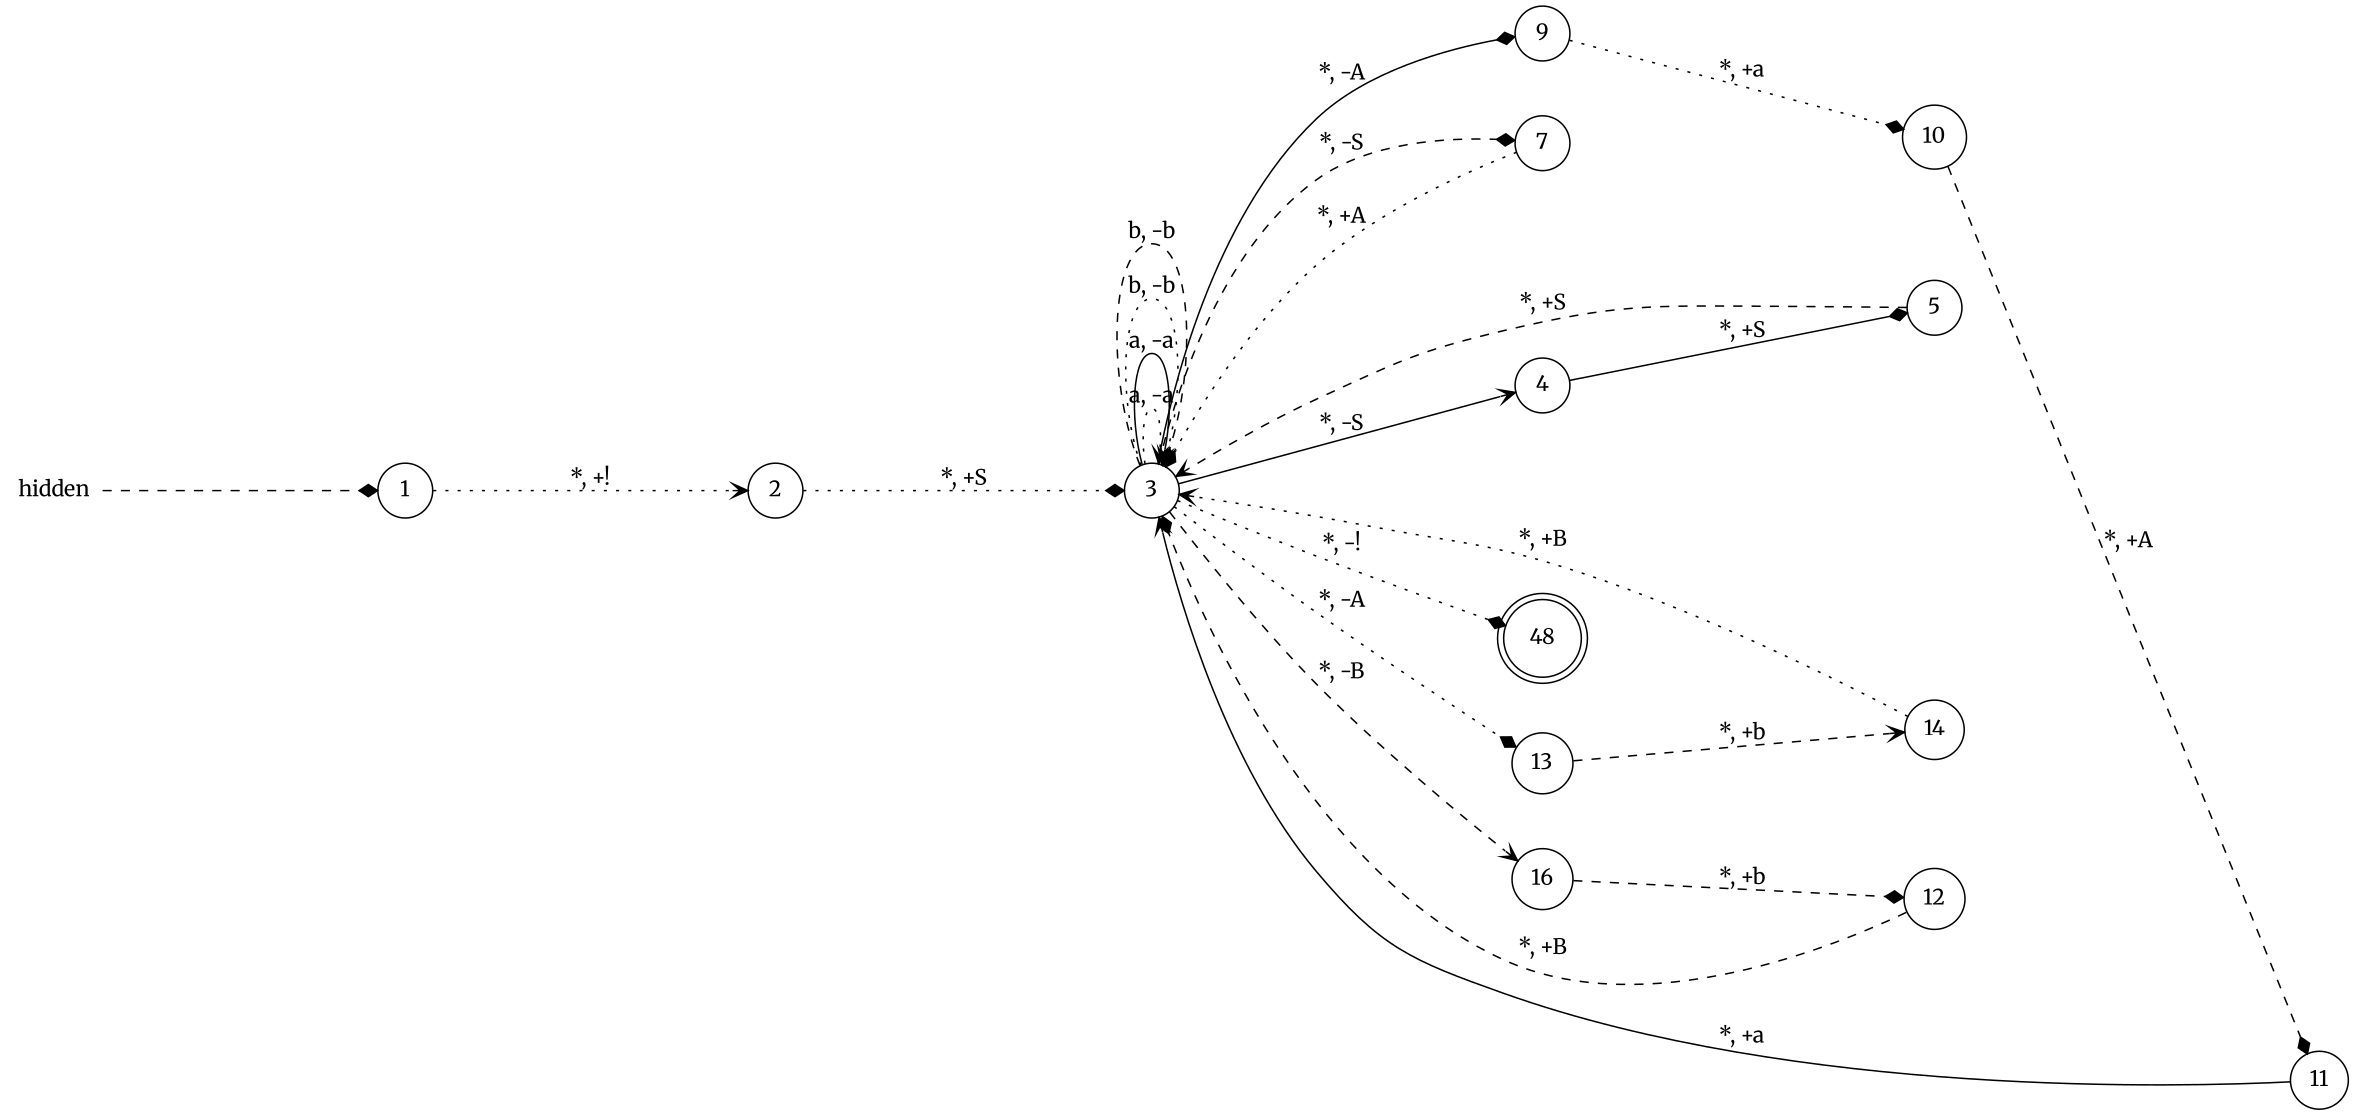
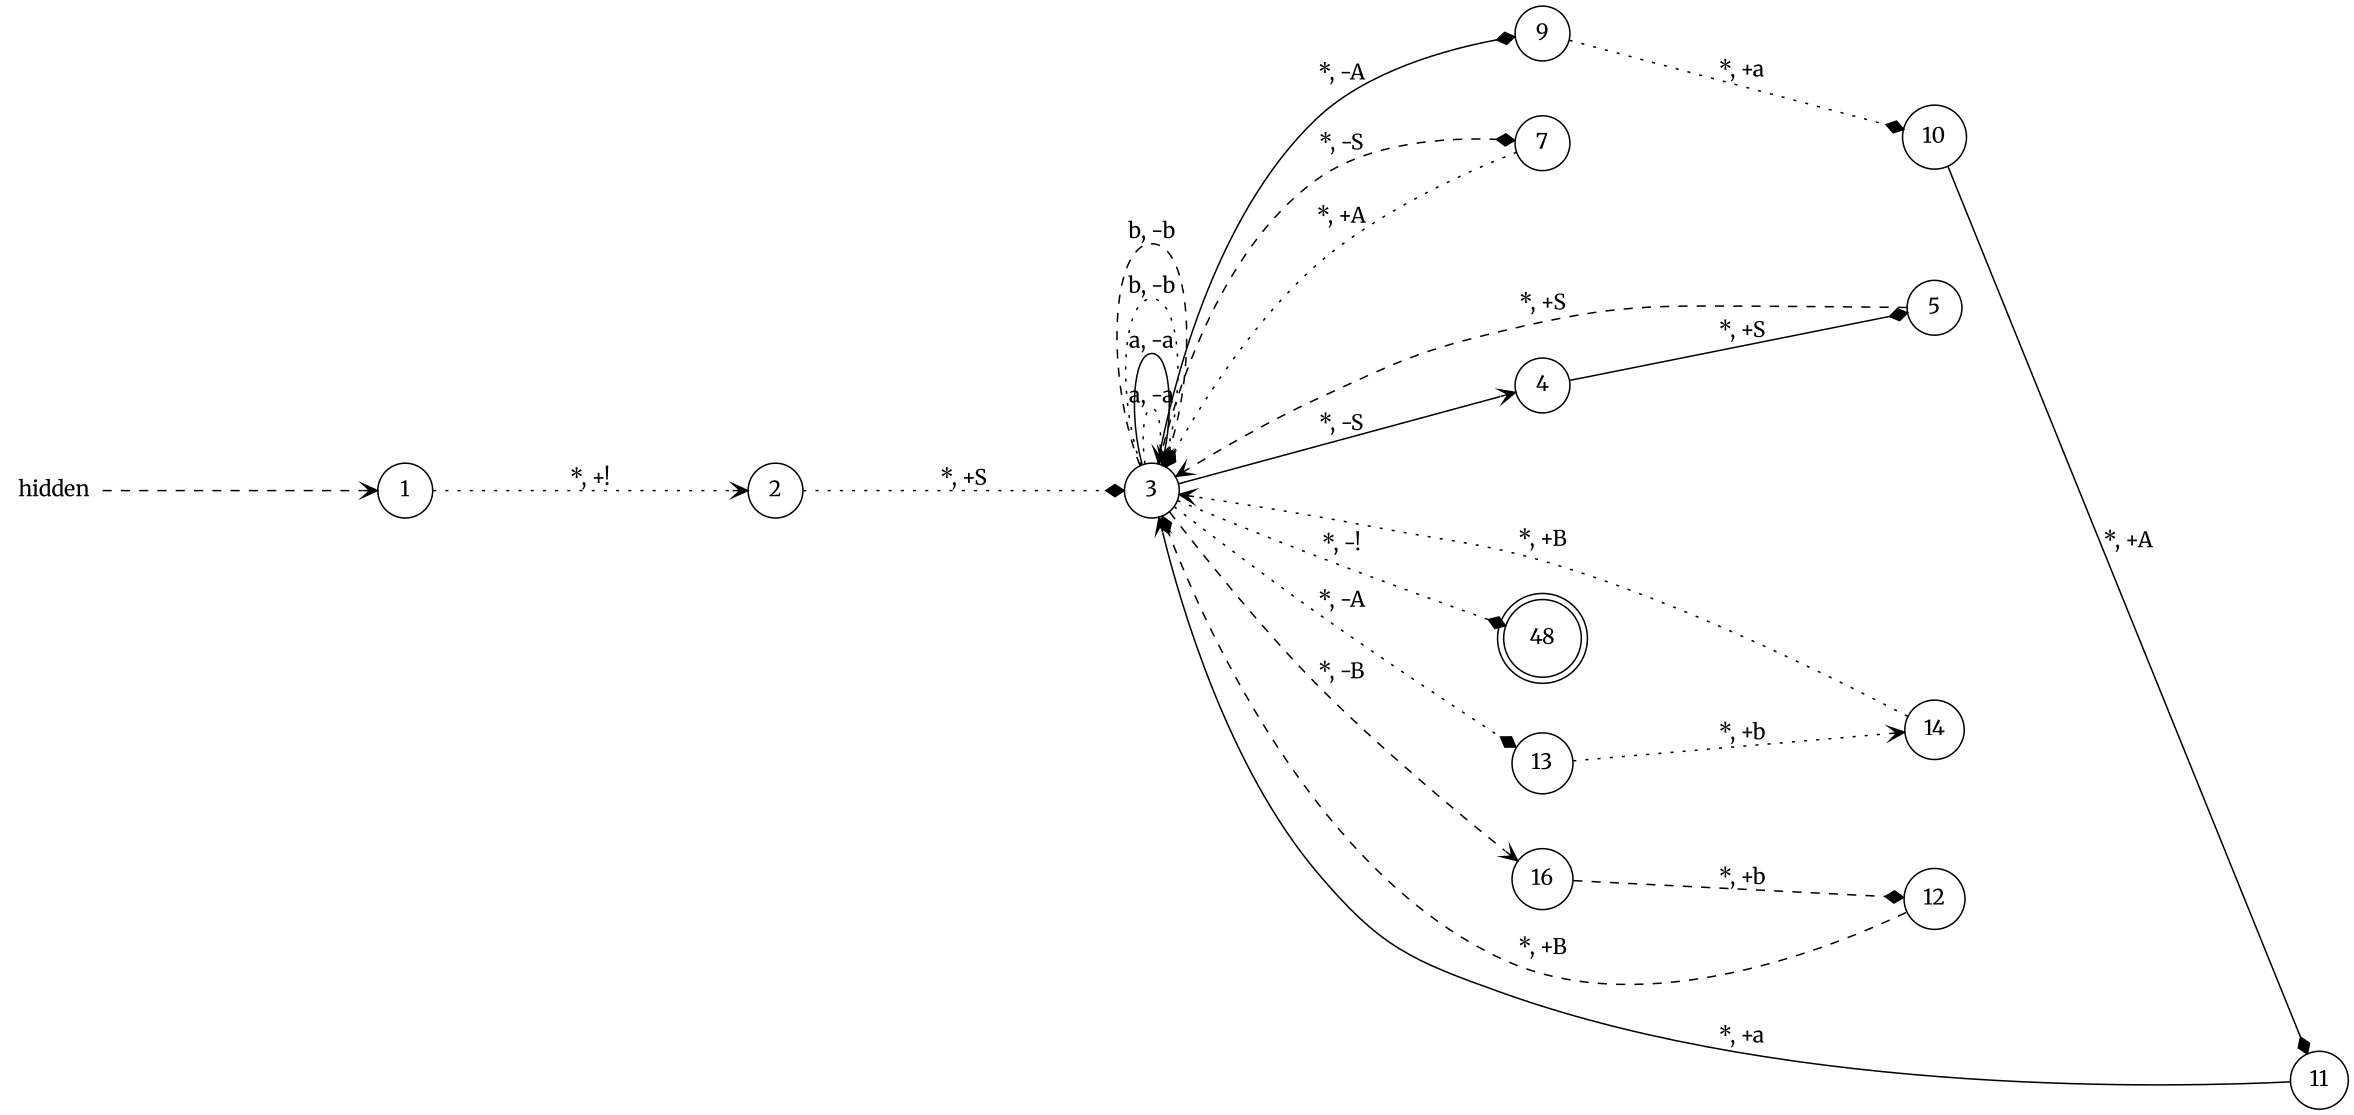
(232, 491) -> (232, 491)
(2124, 602) -> (2124, 602)
(1731, 747) -> (1731, 747)
